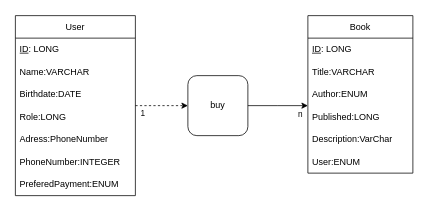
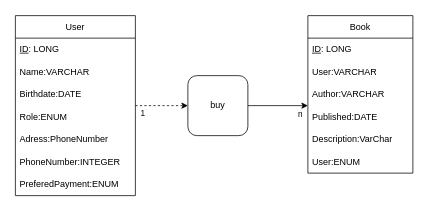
(342, 72) -> (341, 72)
(339, 94) -> (346, 94)
(40, 117) -> (40, 117)
(344, 117) -> (344, 117)
